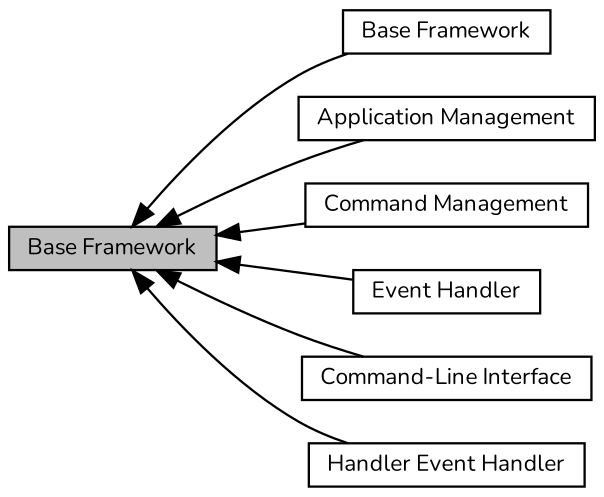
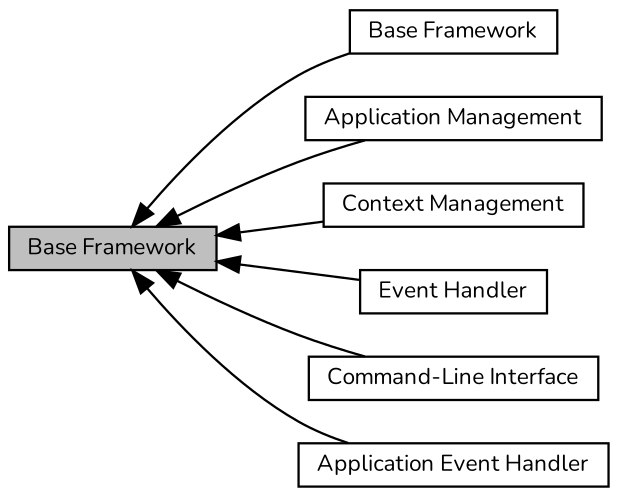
(447, 205) -> (454, 205)
(447, 465) -> (454, 465)
